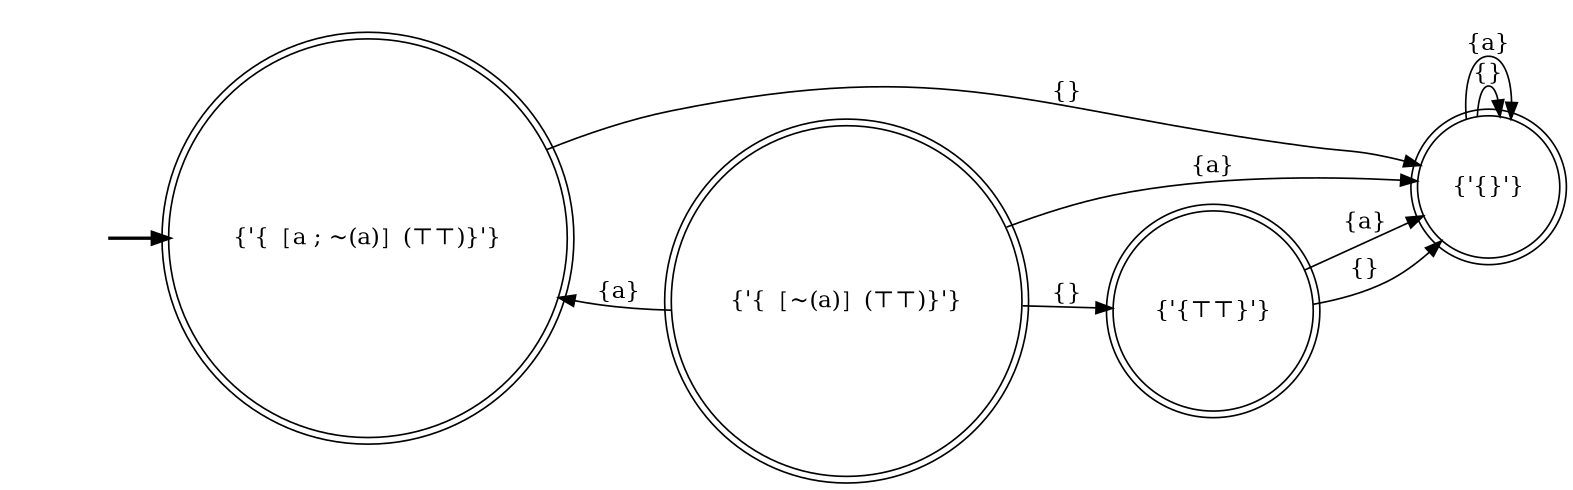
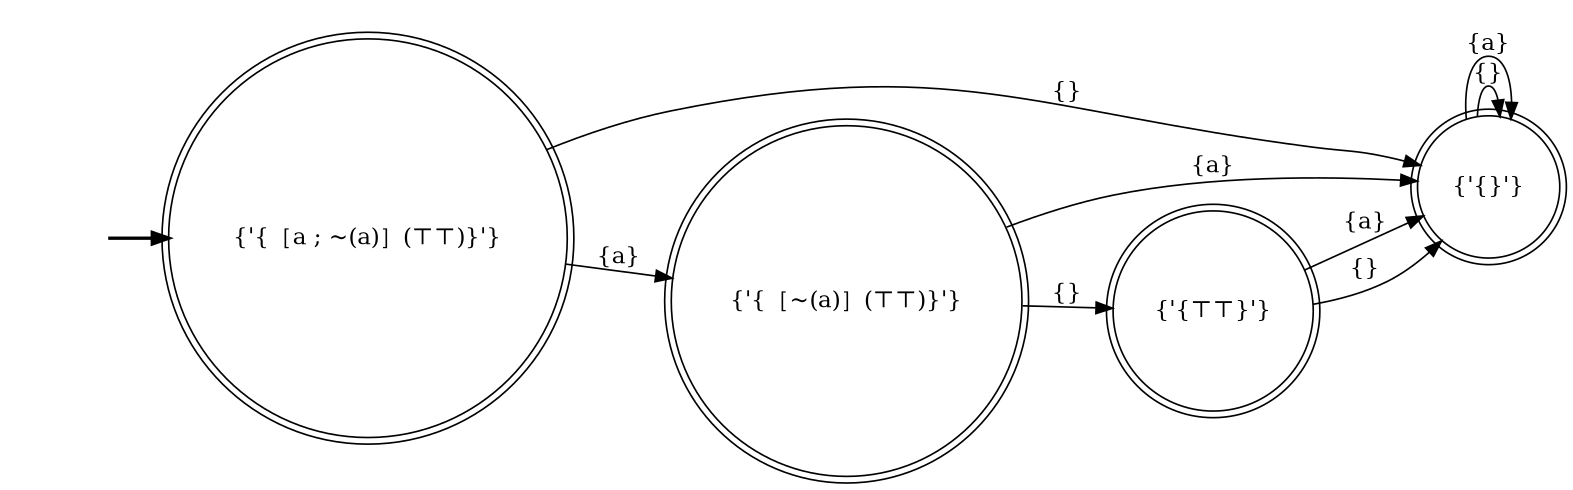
(623, 307) -> (610, 270)
